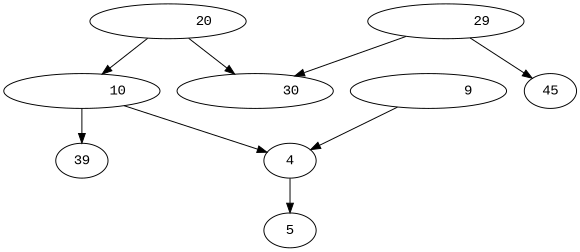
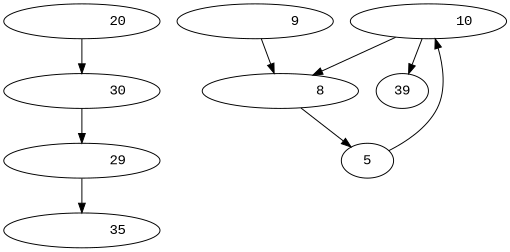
(129, 53) -> (436, 110)
(355, 55) -> (82, 121)
(550, 91) -> (82, 230)
(290, 161) -> (280, 91)
